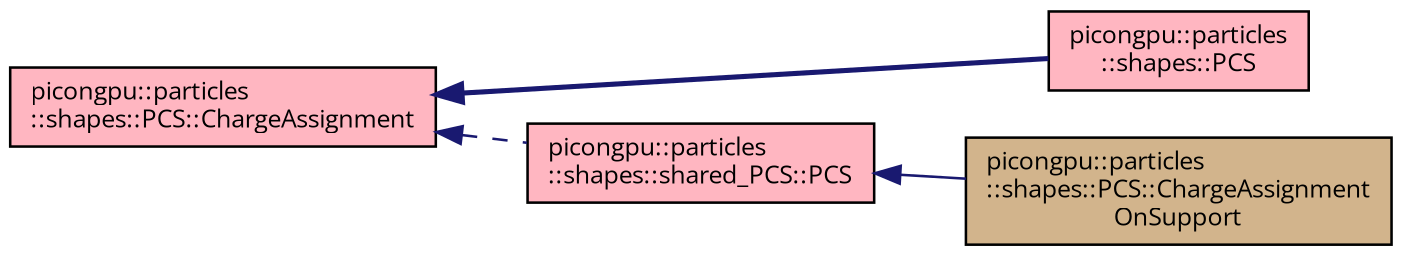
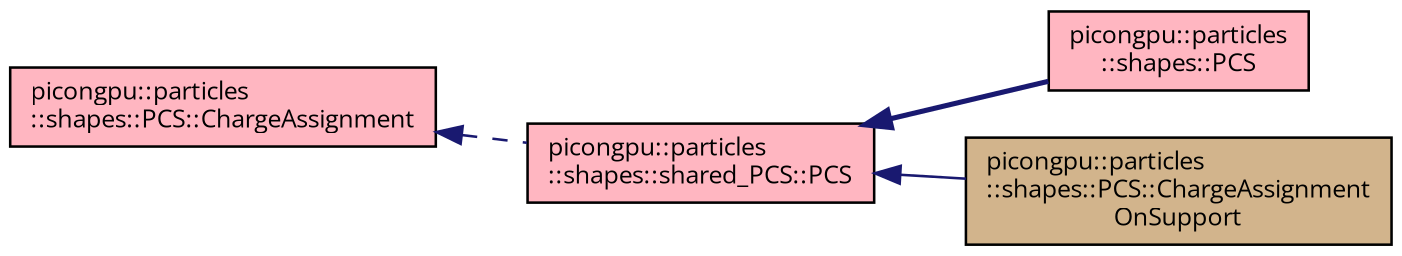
(755, 76) -> (969, 100)
